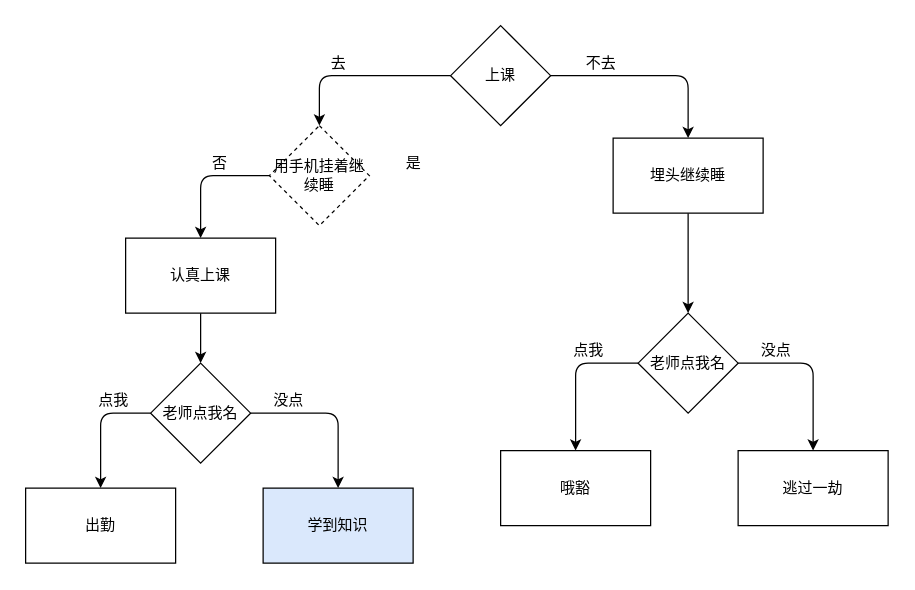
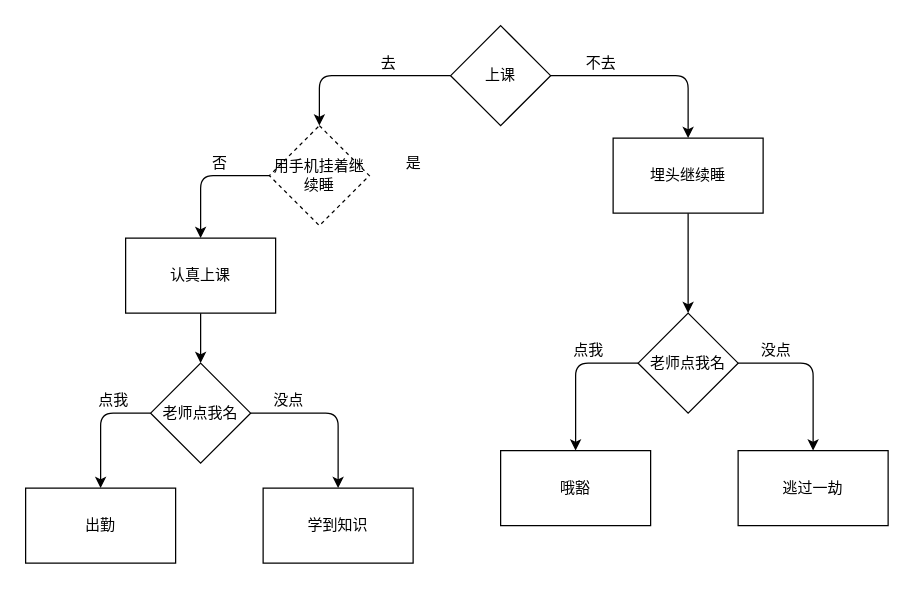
(338, 63) -> (388, 63)
(338, 526) -> (338, 526)
